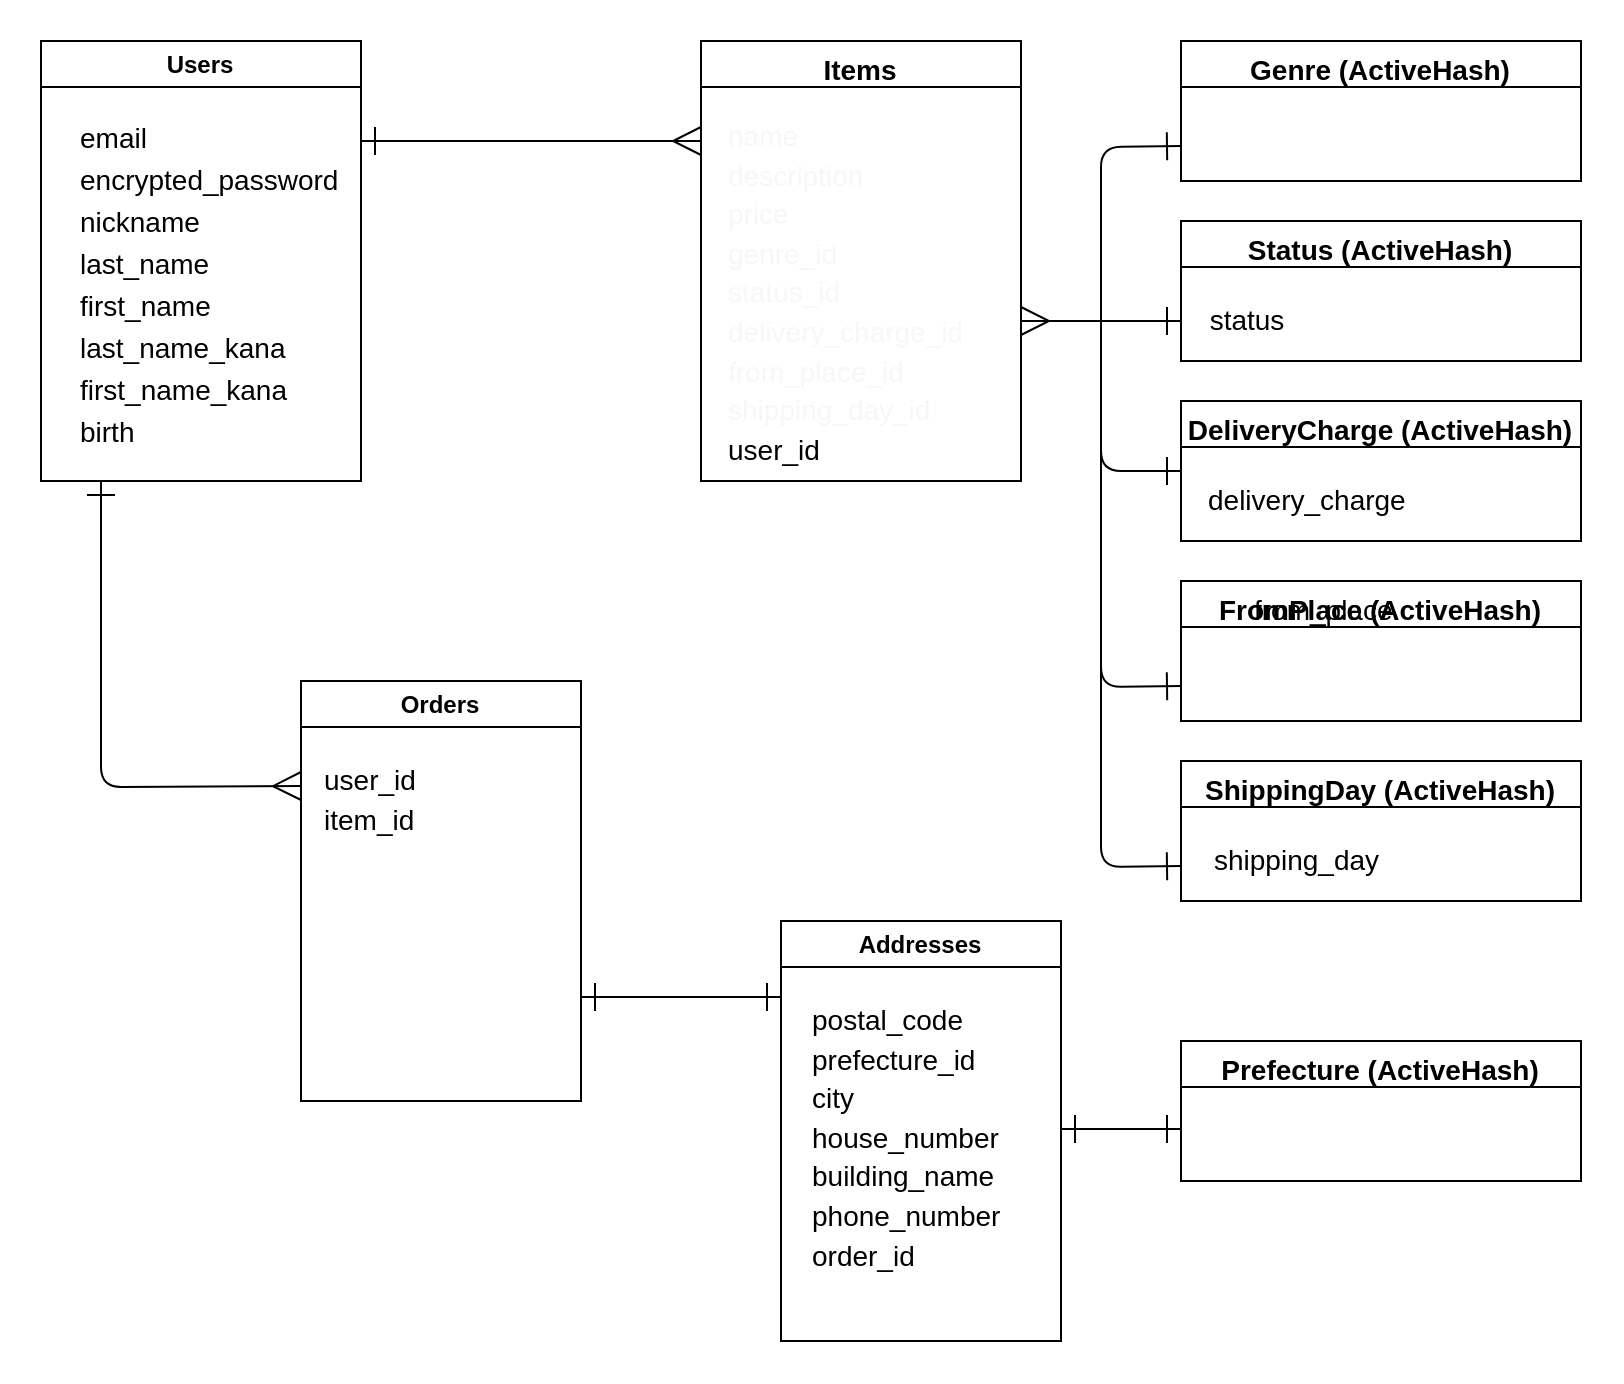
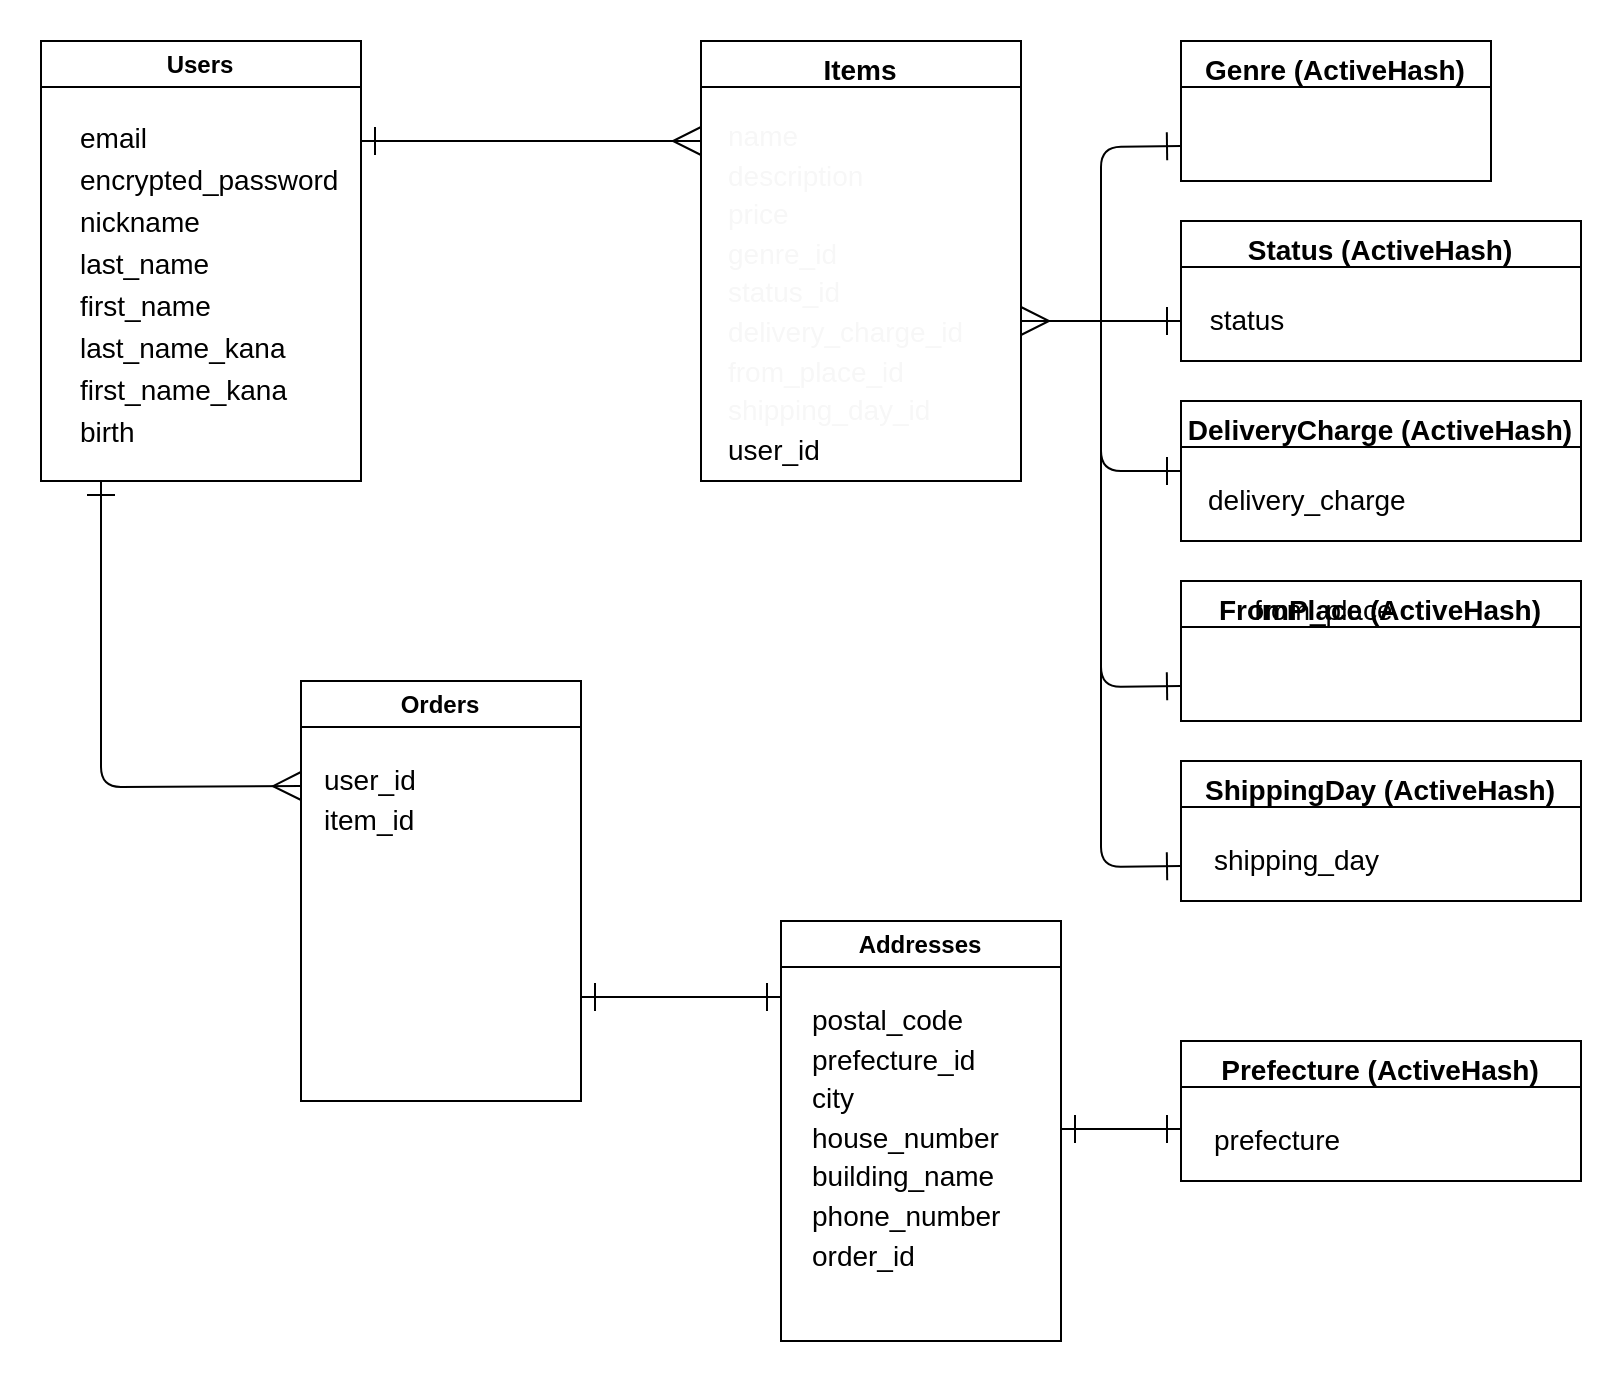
(1381, 111) -> (1336, 111)
none -> (1291, 1141)
